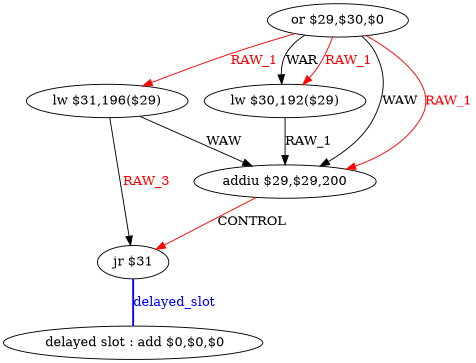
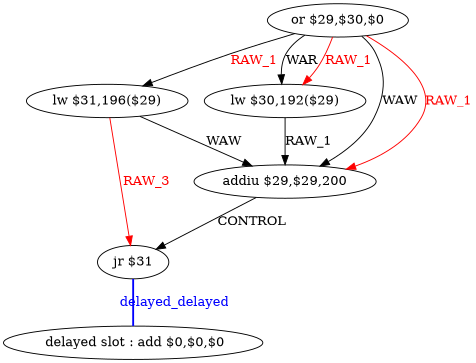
(223, 56) -> (223, 56)
(119, 177) -> (119, 177)
(210, 221) -> (210, 221)
(174, 302) -> (174, 302)
